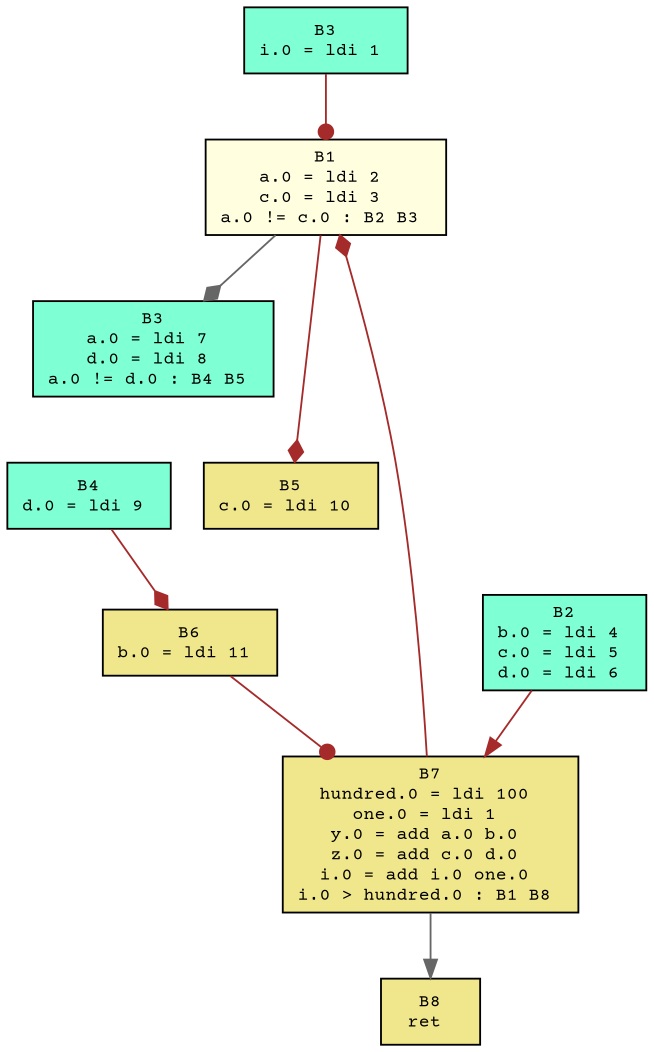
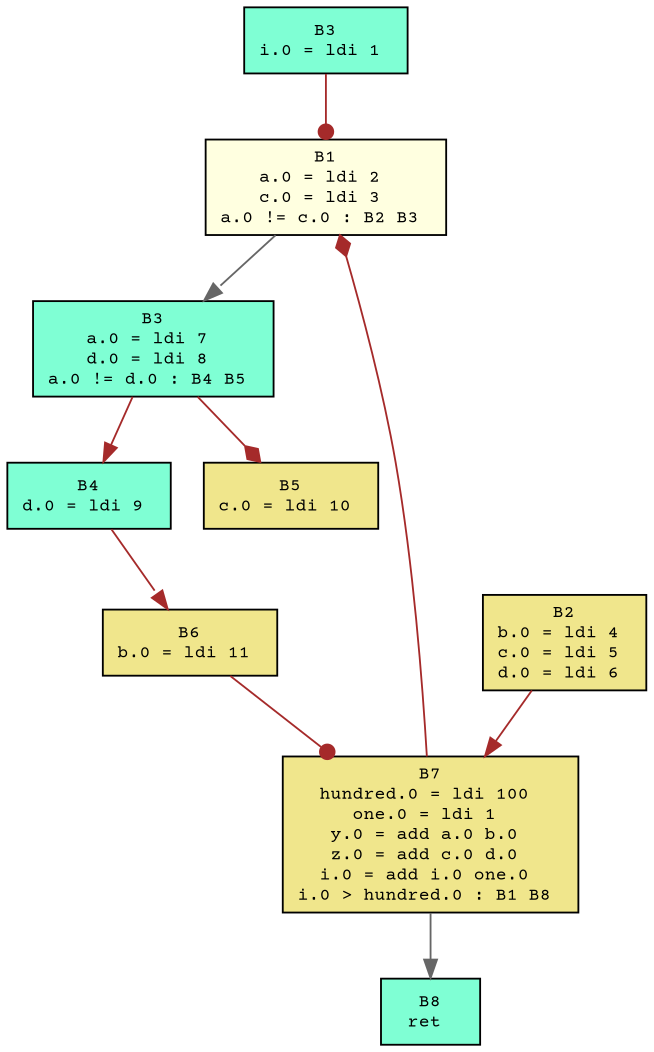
(248, 260) -> (248, 260)
(309, 338) -> (221, 421)
none -> (122, 421)
(133, 560) -> (133, 560)
(565, 643) -> (565, 643)
(431, 1012) -> (431, 1012)
